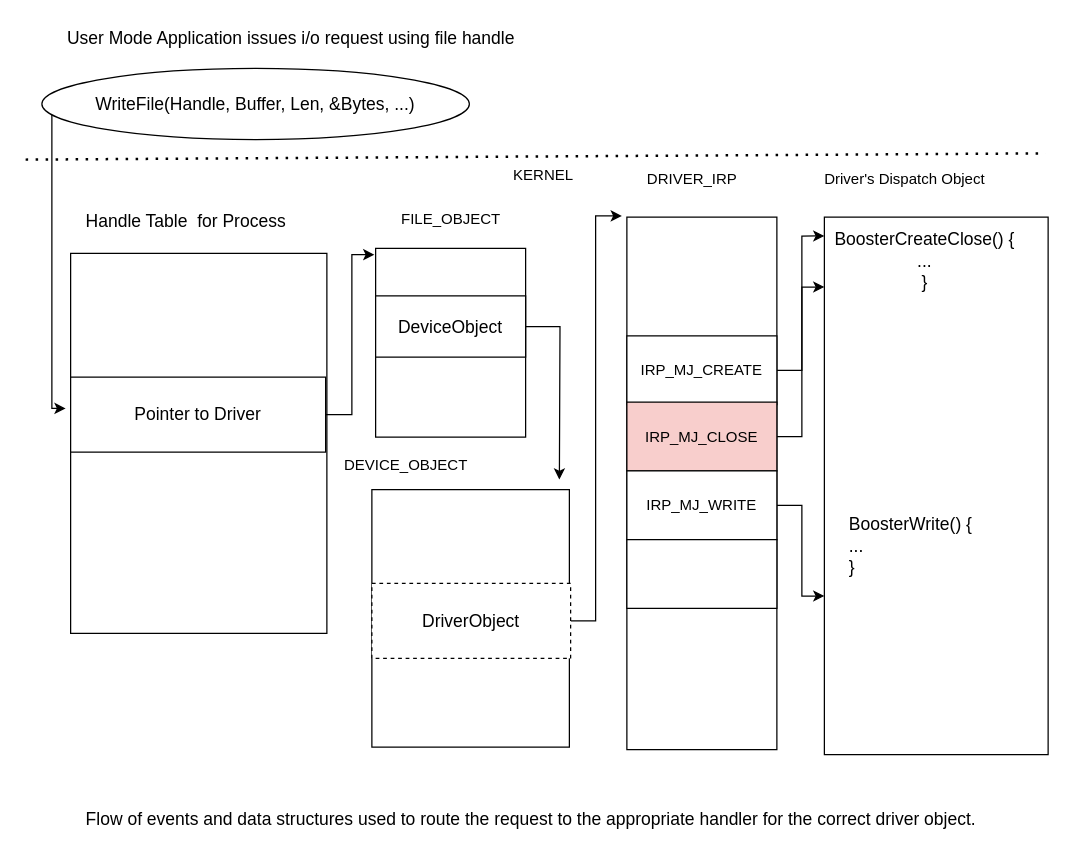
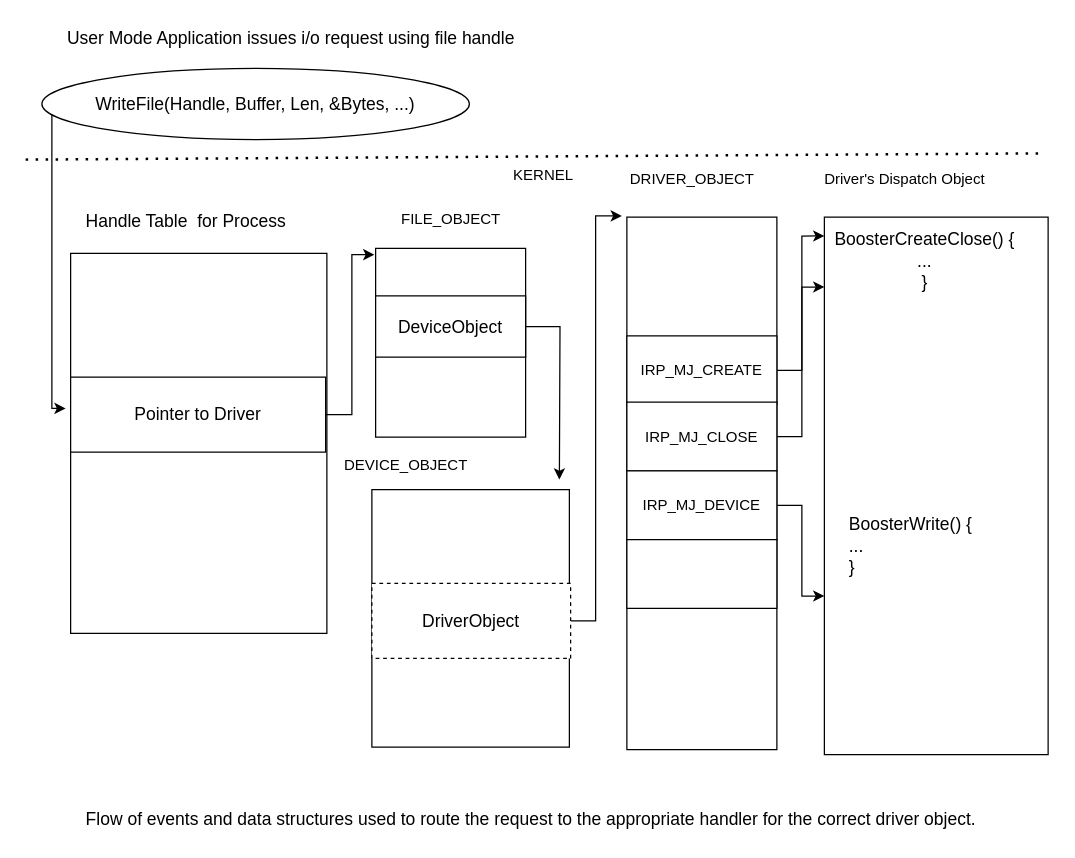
(693, 179) -> (693, 179)
(702, 436) -> (702, 436)
(702, 506) -> (702, 506)
